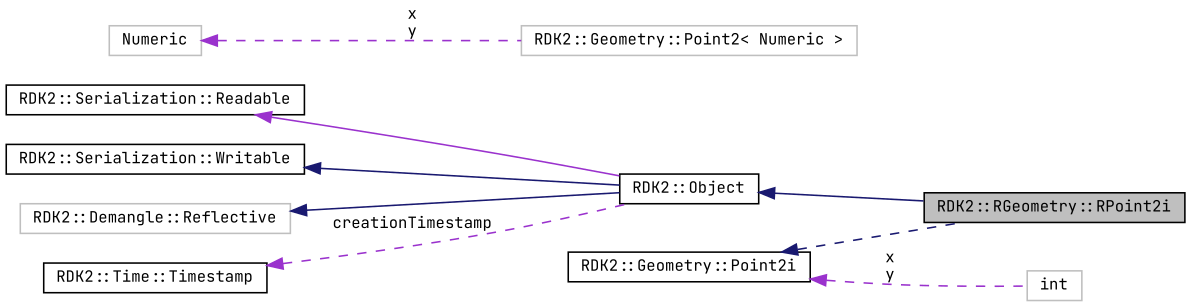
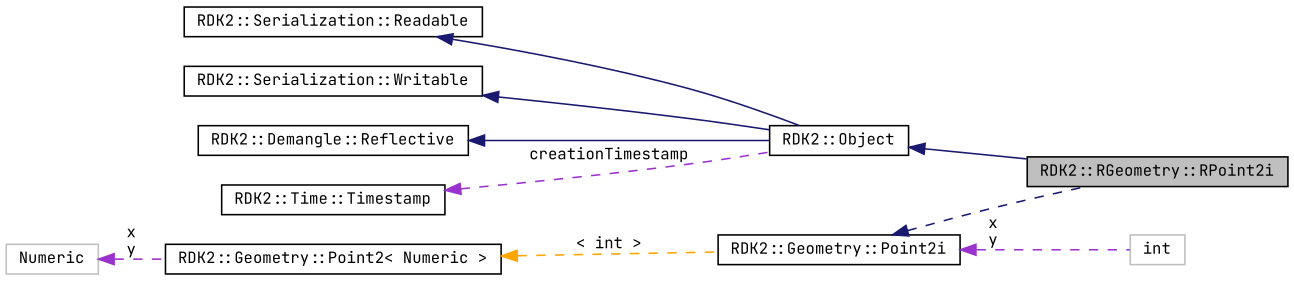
(689, 41) -> (333, 259)
(446, 145) -> (628, 73)
(155, 219) -> (333, 140)
none -> (618, 254)
